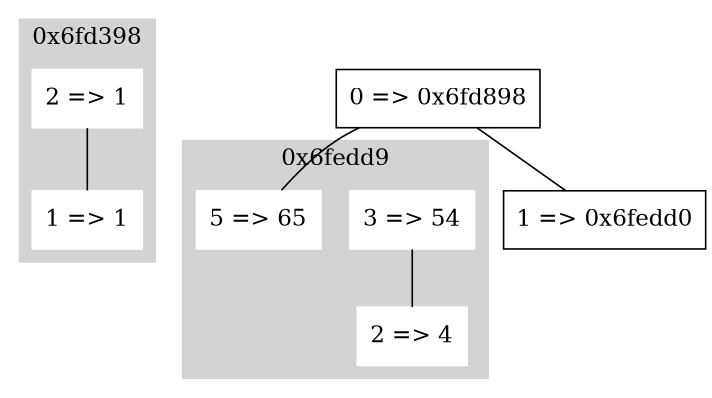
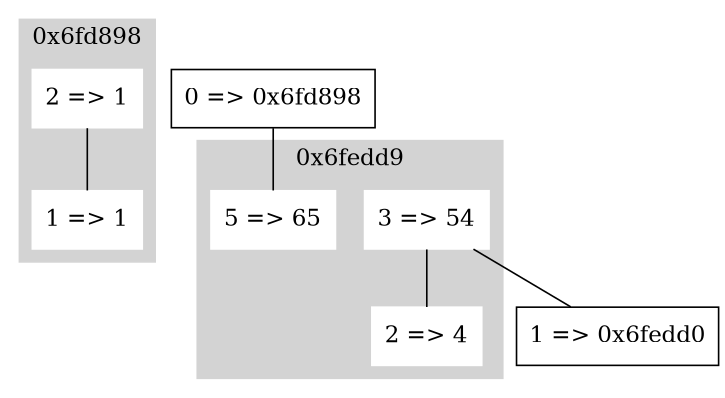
(87, 38) -> (87, 38)
(521, 159) -> (522, 278)
